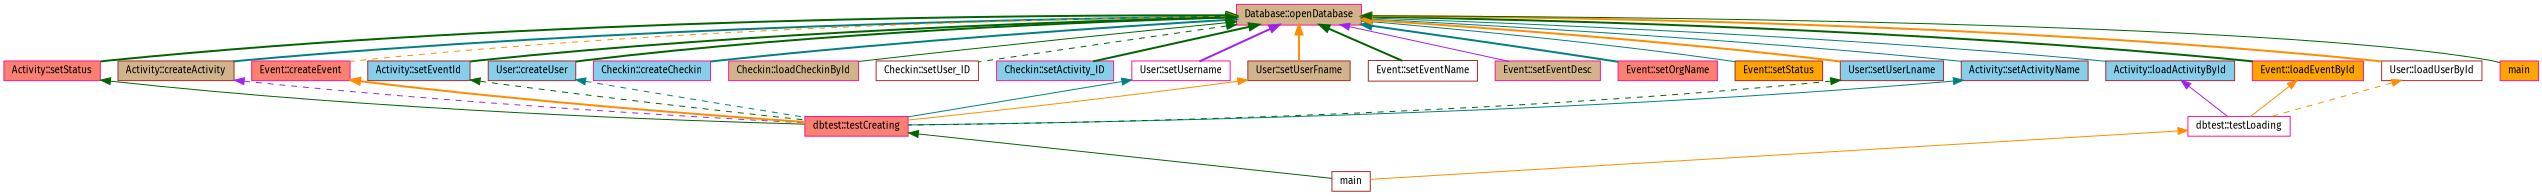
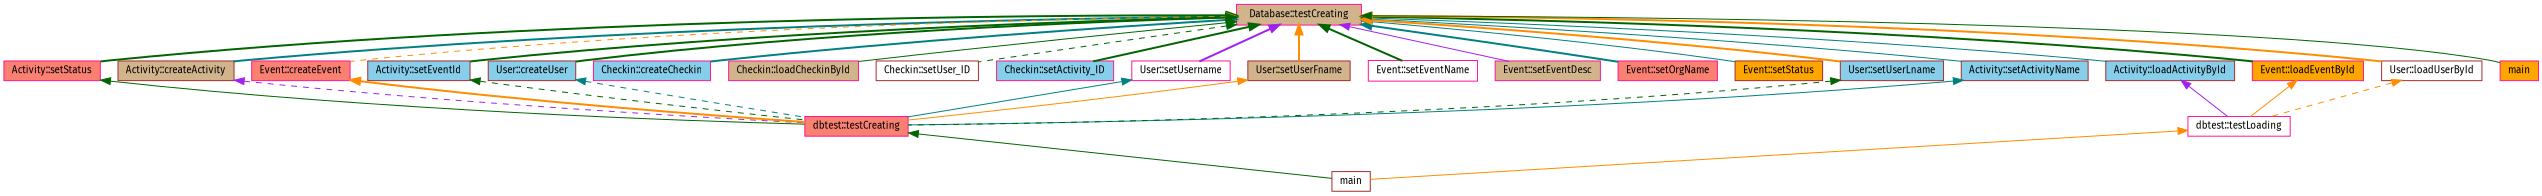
(1299, 15) -> (1299, 15)
(1423, 71) -> (1423, 71)
